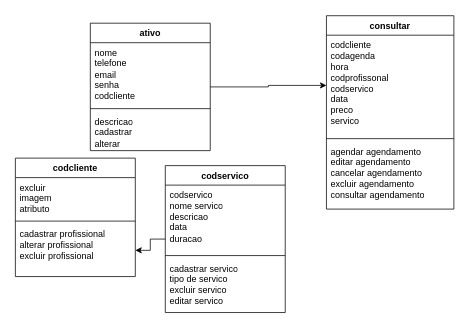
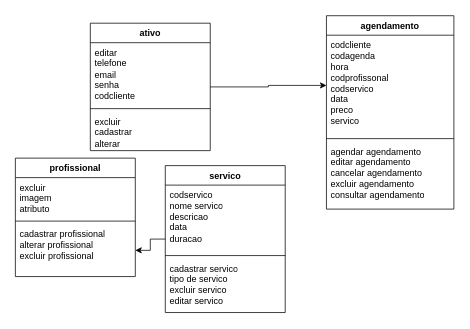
(390, 26) -> (390, 26)
(118, 75) -> (118, 75)
(118, 133) -> (118, 133)
(75, 169) -> (75, 169)
(225, 176) -> (225, 176)
